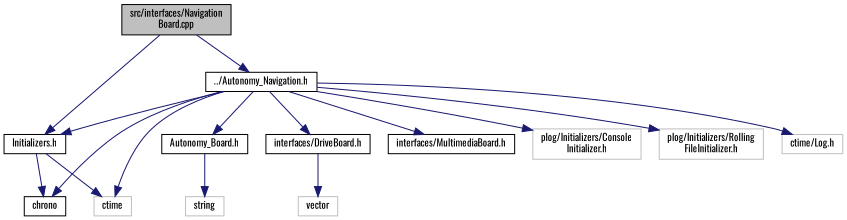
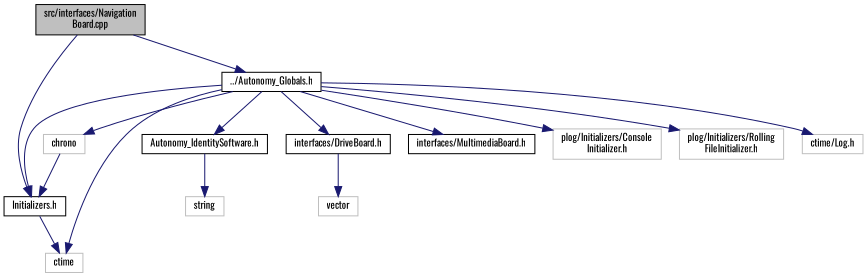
(261, 82) -> (271, 82)
(205, 144) -> (205, 144)
(39, 170) -> (52, 171)
(45, 206) -> (64, 144)
